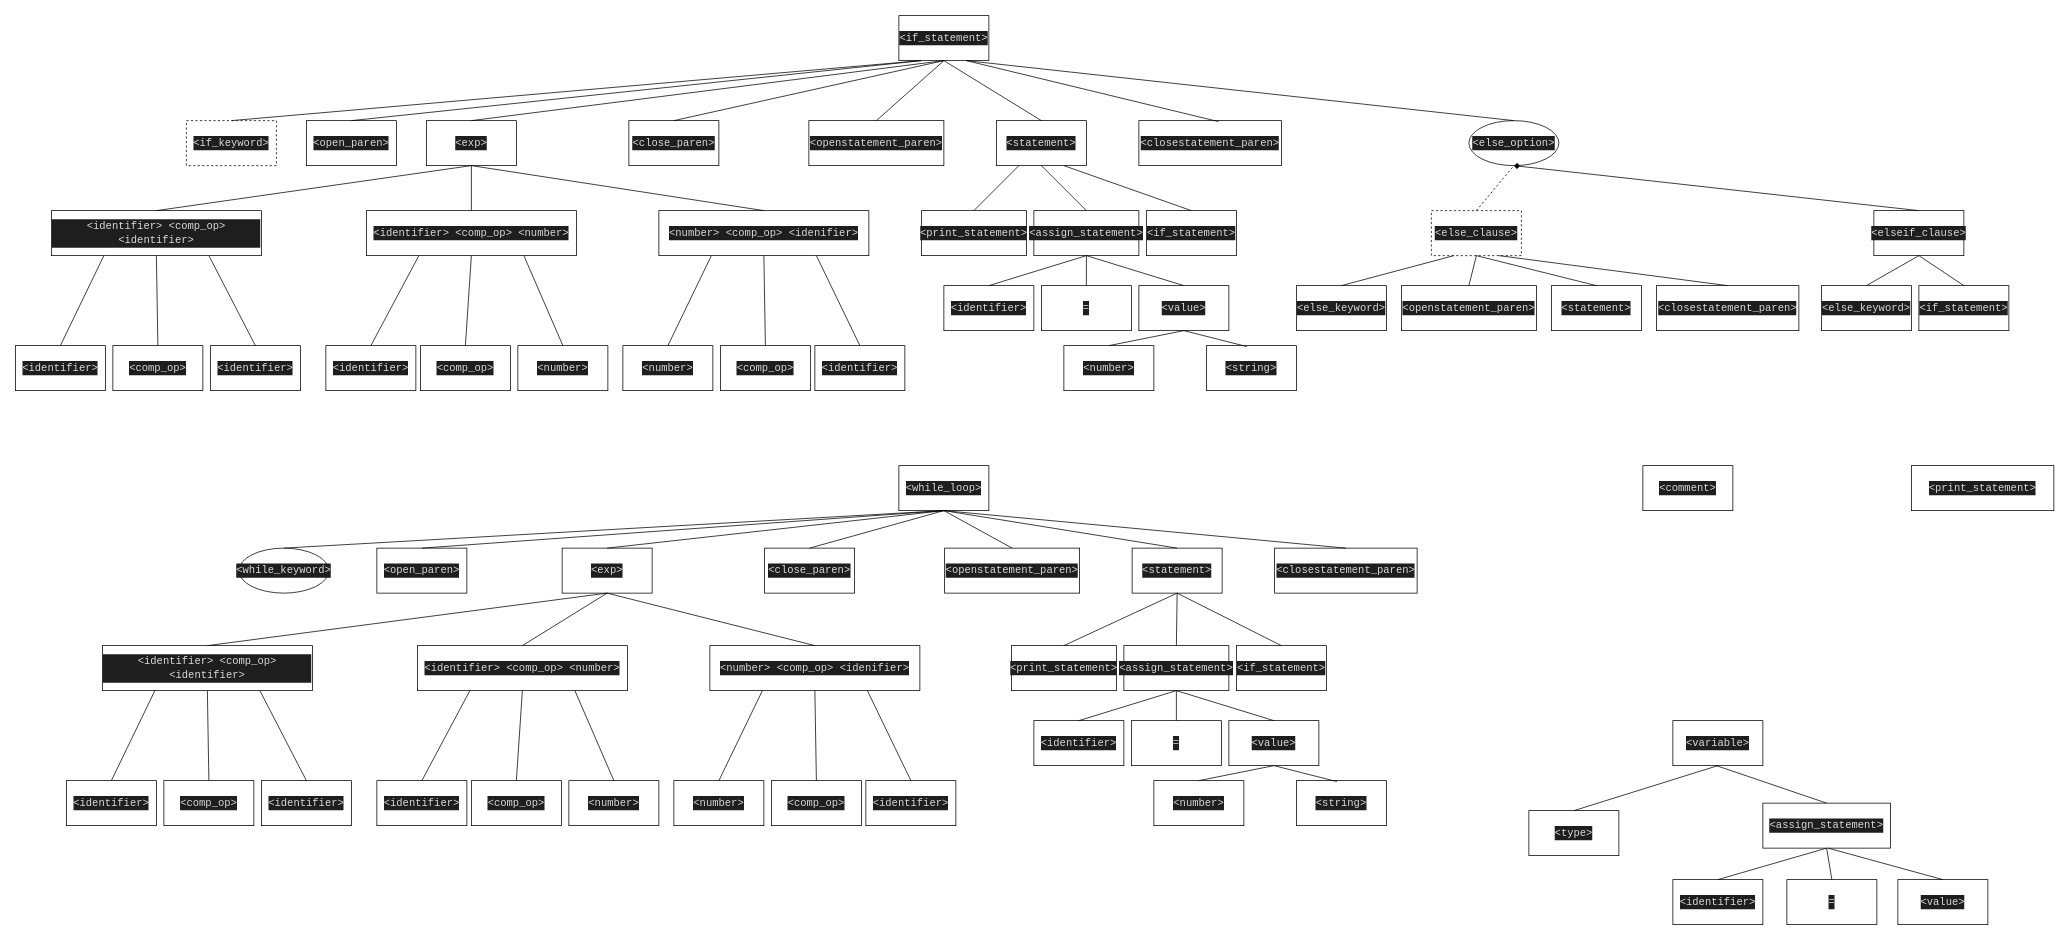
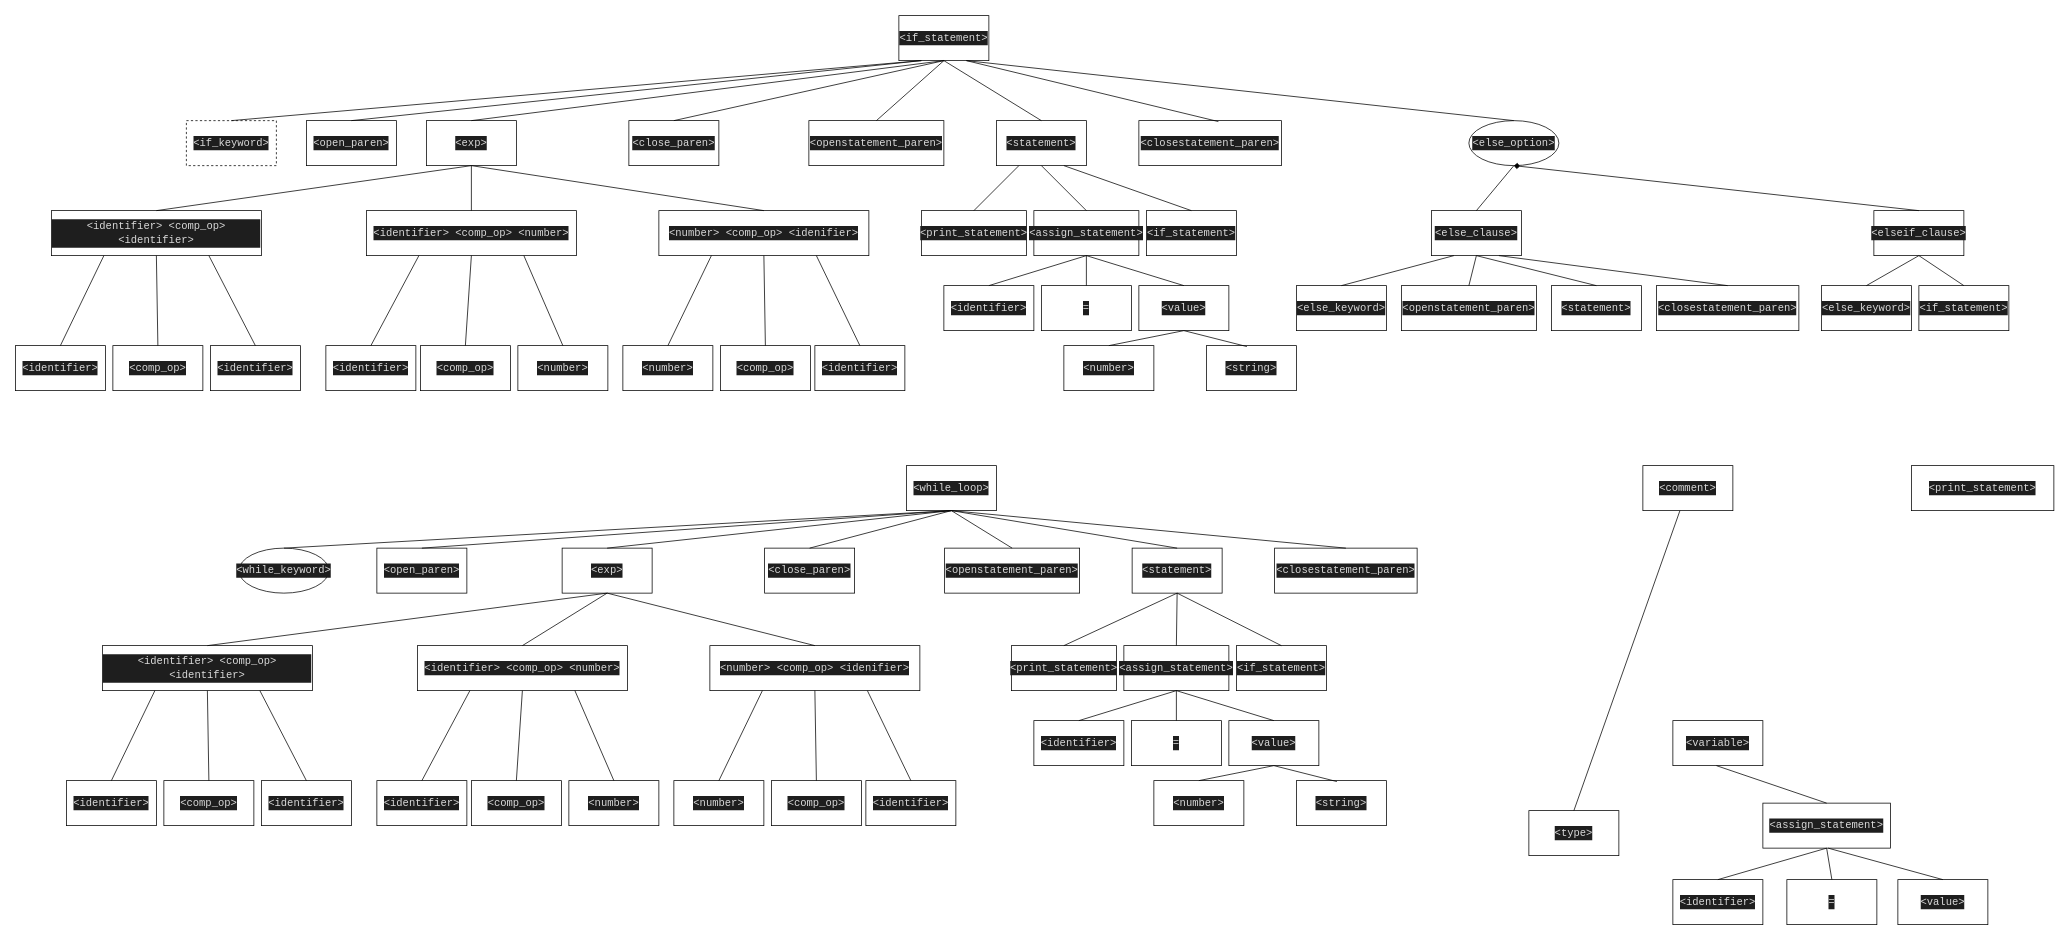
(1495, 188) -> (1495, 188)
(1476, 233) -> (1476, 233)
(944, 488) -> (951, 488)
(1644, 788) -> (1627, 660)
